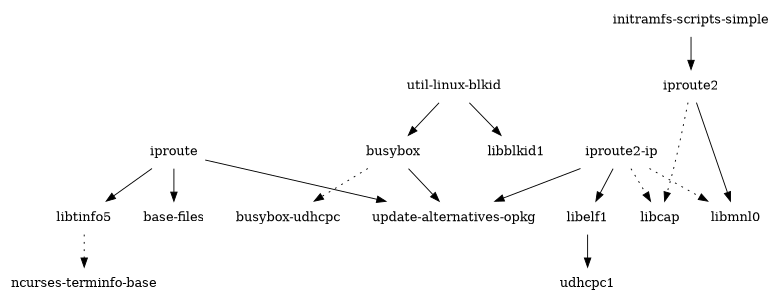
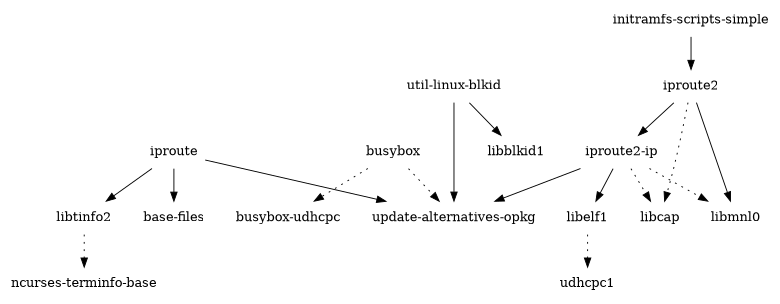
(427, 116) -> (454, 147)
none -> (660, 116)
(421, 182) -> (421, 182)
(84, 218) -> (84, 218)
(588, 246) -> (588, 246)
